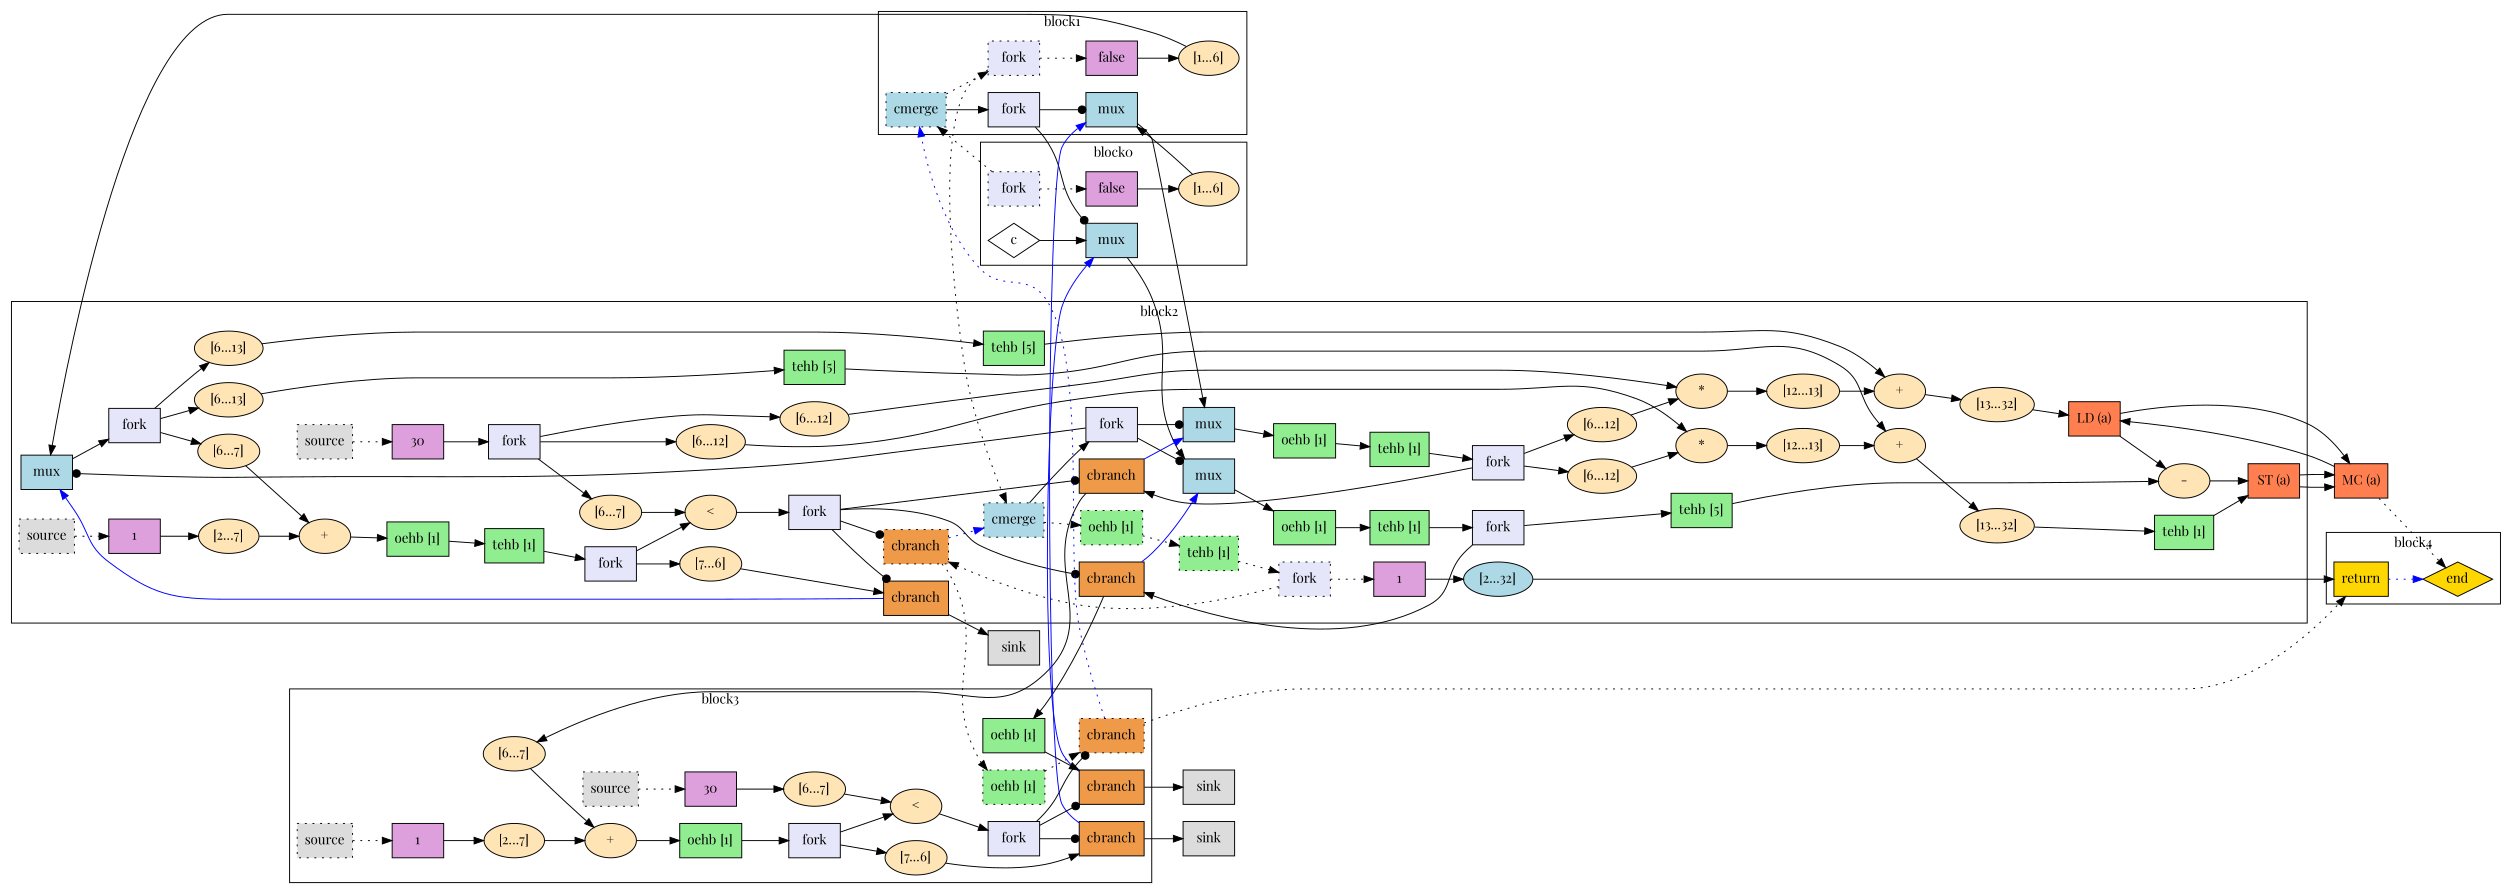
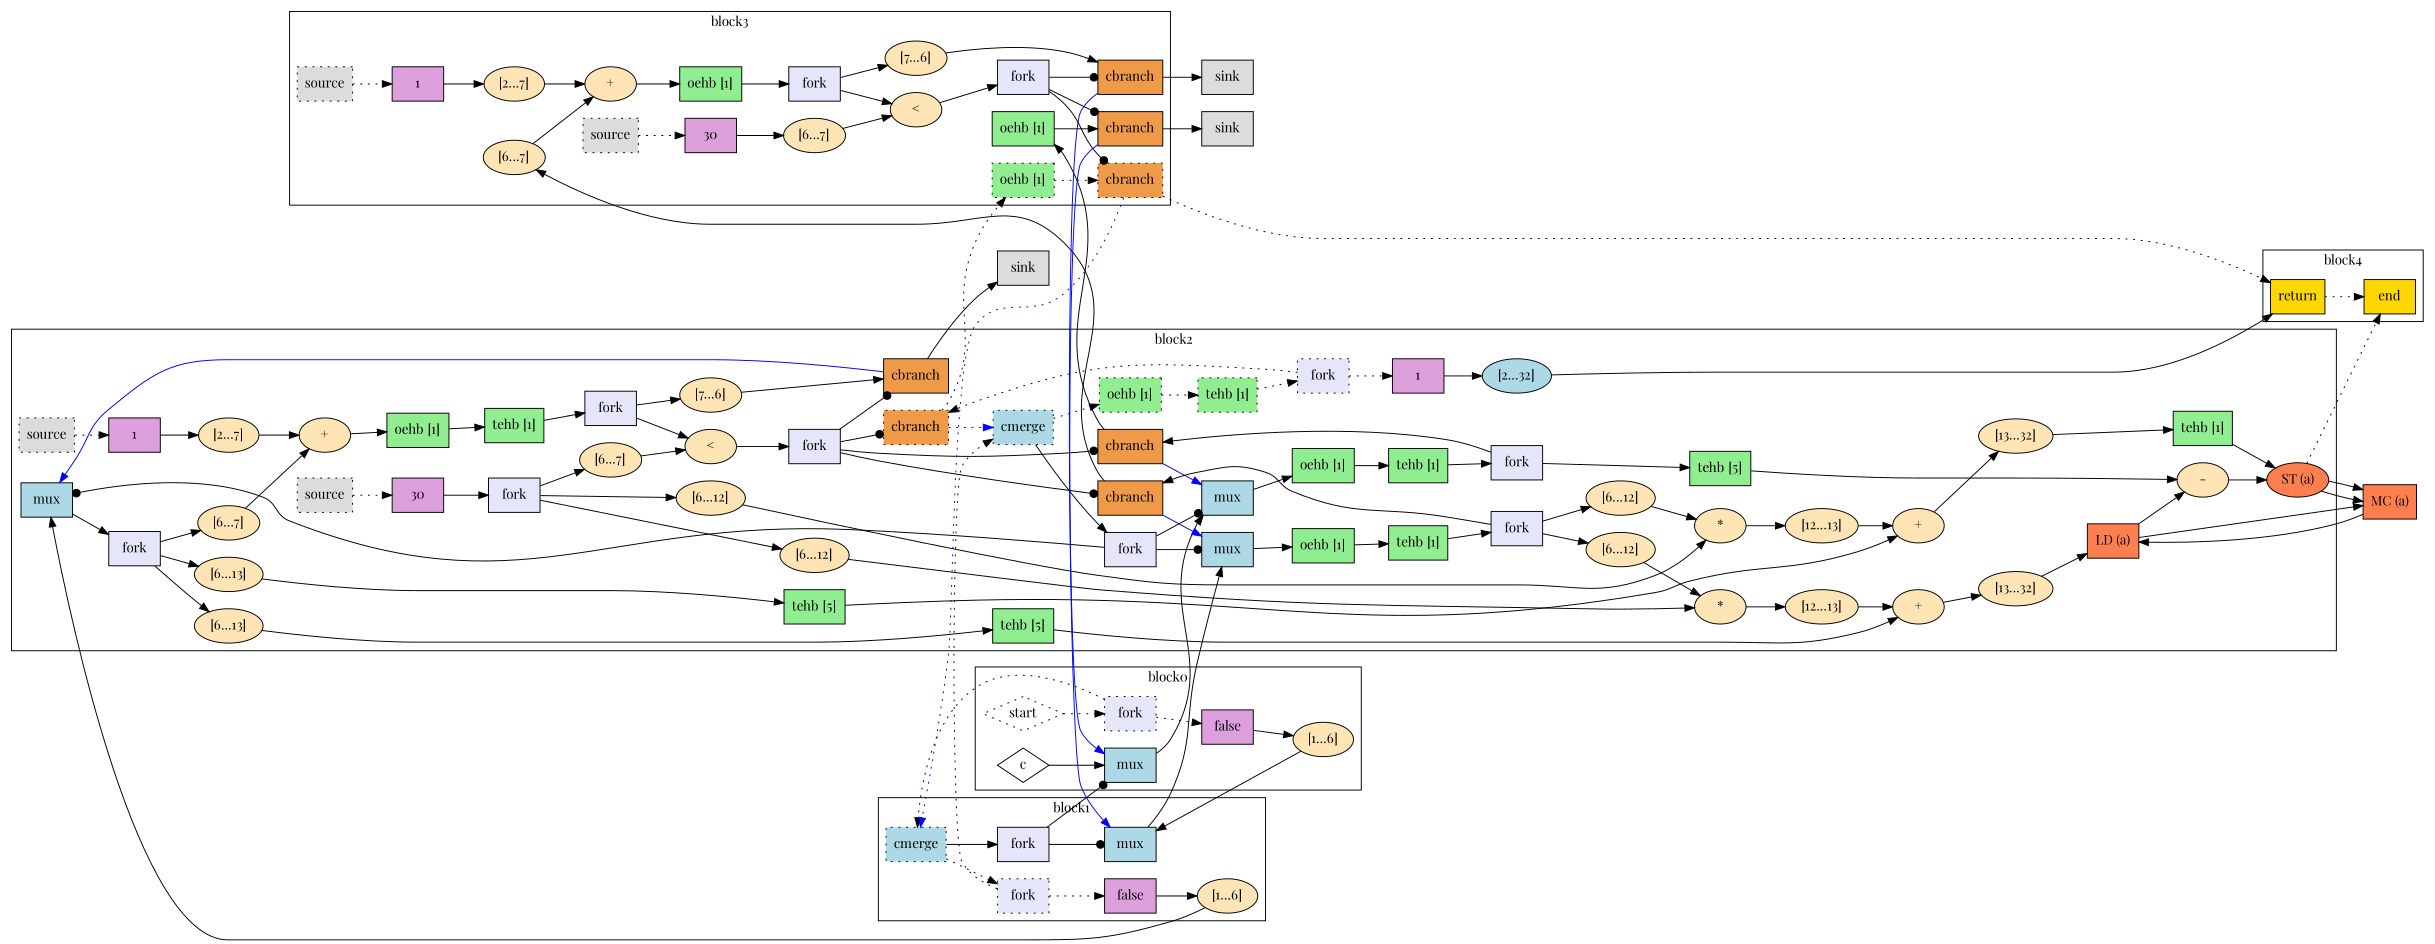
(2274, 481) -> (2298, 480)
(2406, 526) -> (2343, 390)
(2401, 579) -> (2340, 297)
(2458, 579) -> (2390, 297)
none -> (1023, 714)
